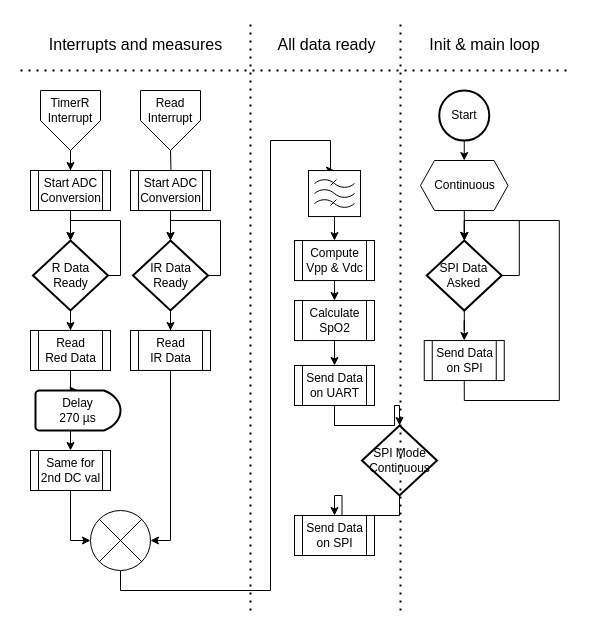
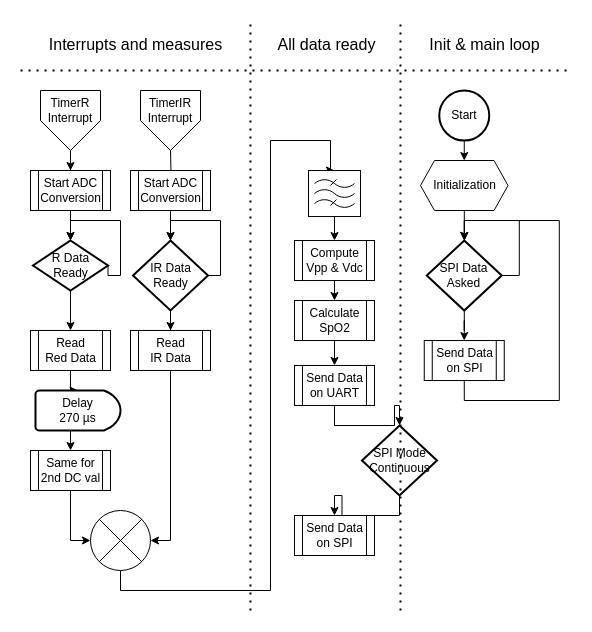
(171, 111) -> (171, 111)
(465, 186) -> (465, 186)
(71, 276) -> (71, 266)
